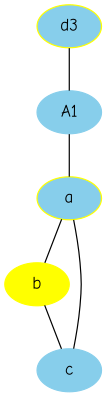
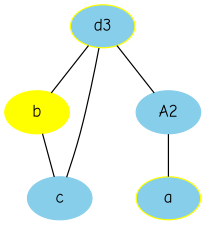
(69, 112) -> (168, 112)
(53, 241) -> (70, 69)
(81, 284) -> (85, 113)
